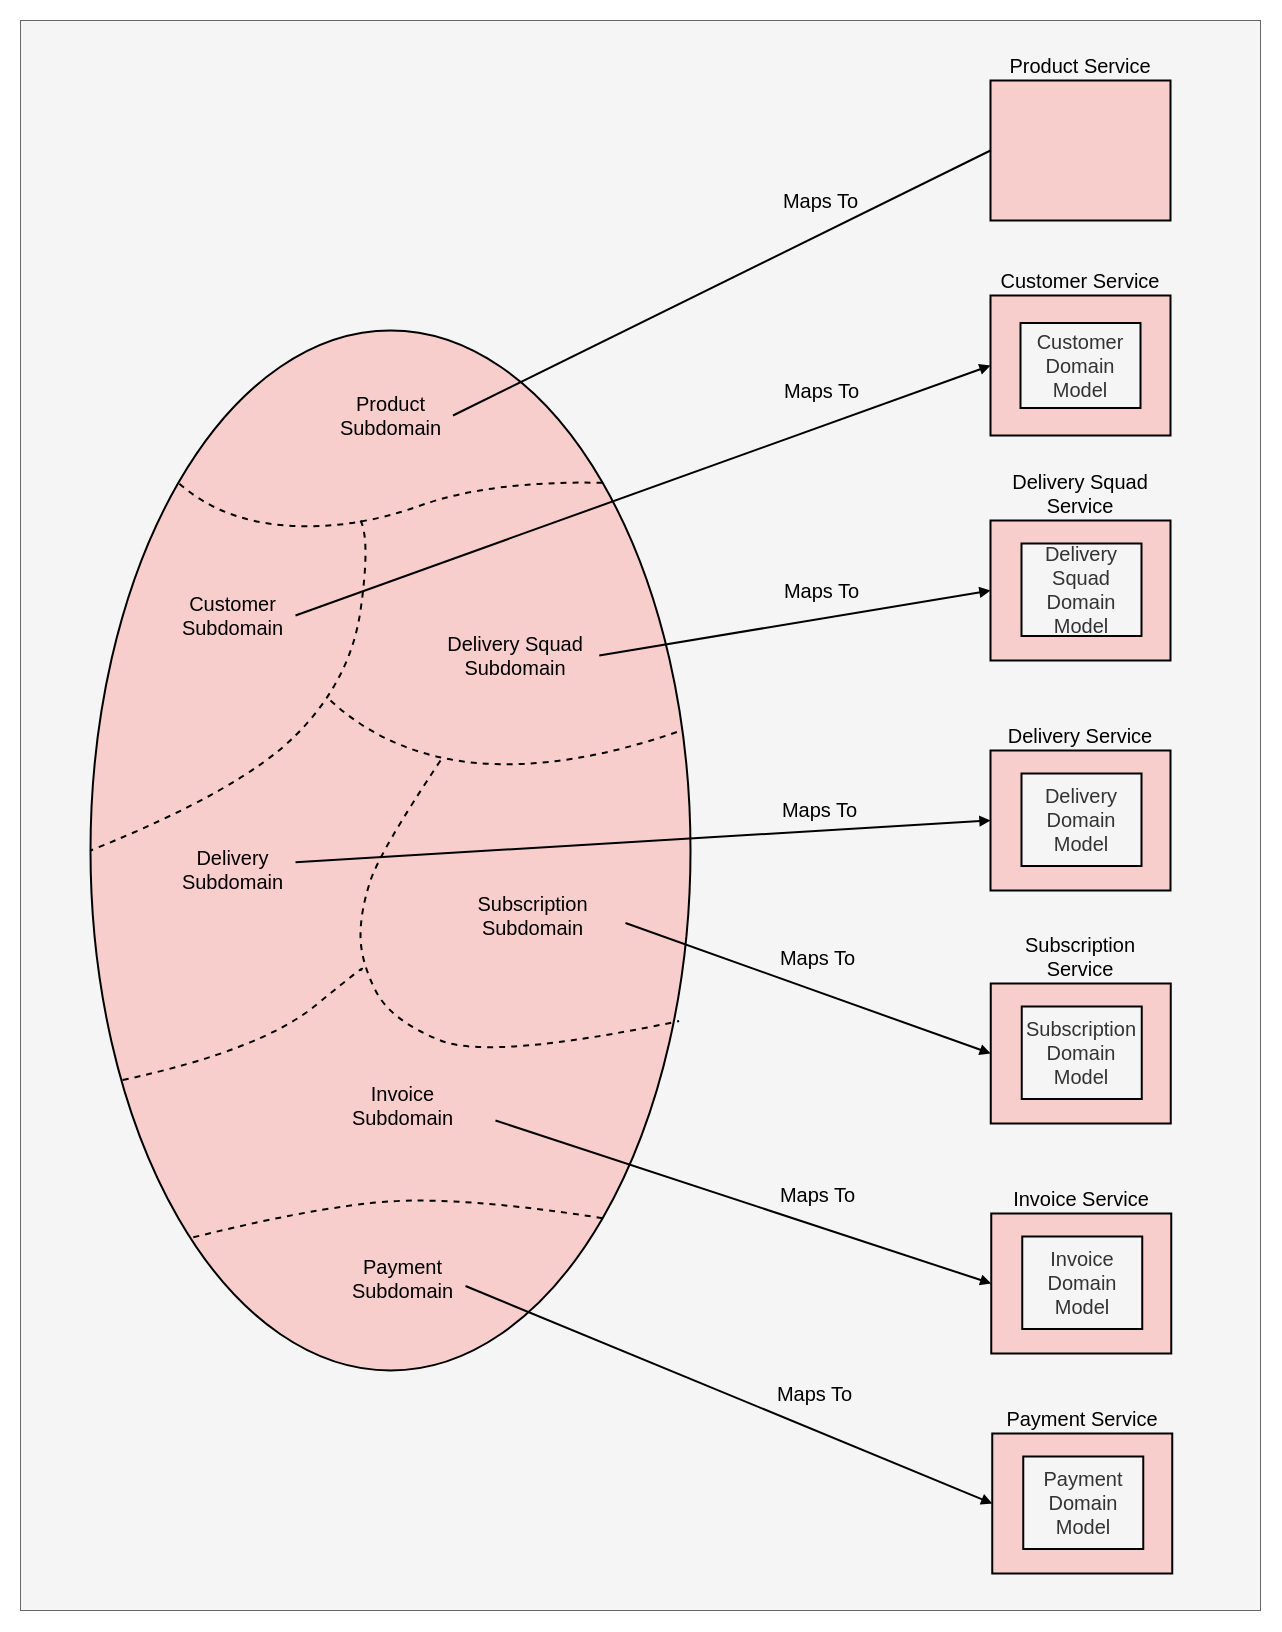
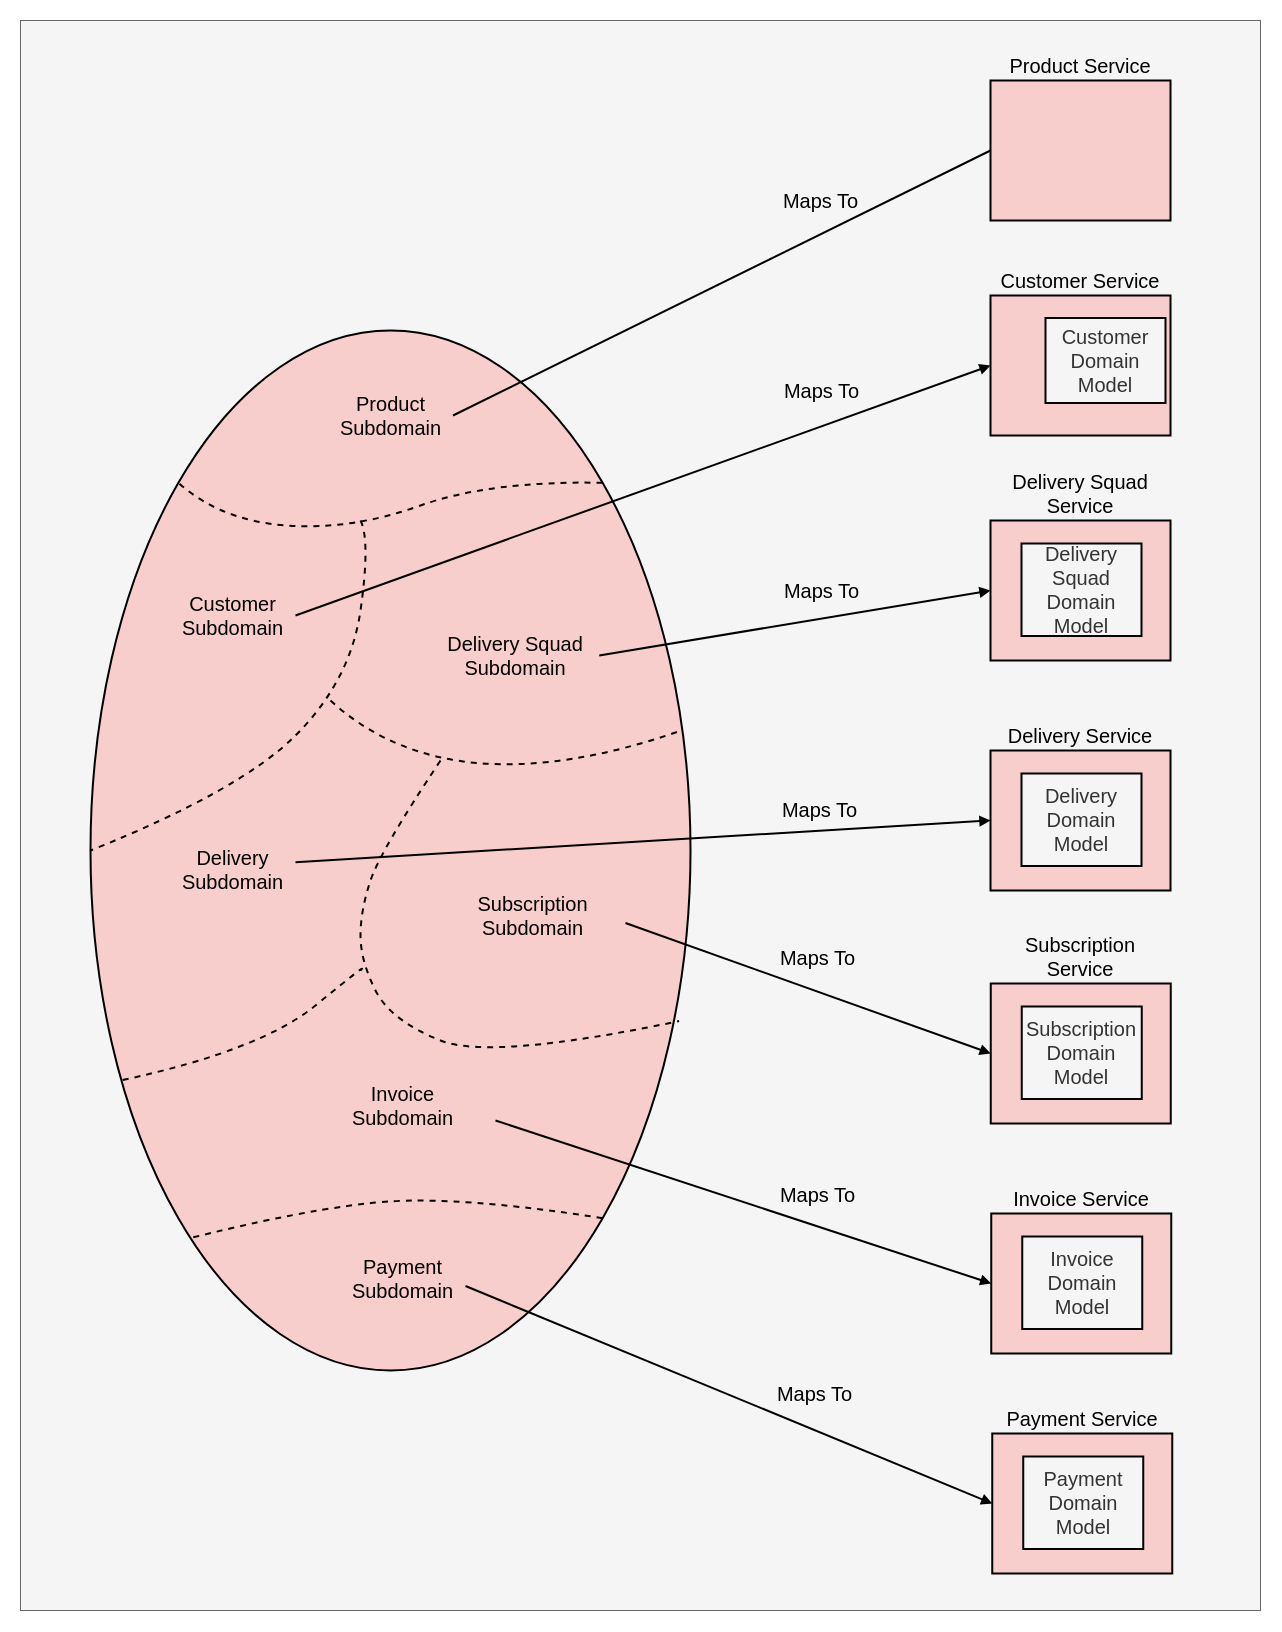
(1081, 366) -> (1106, 361)
